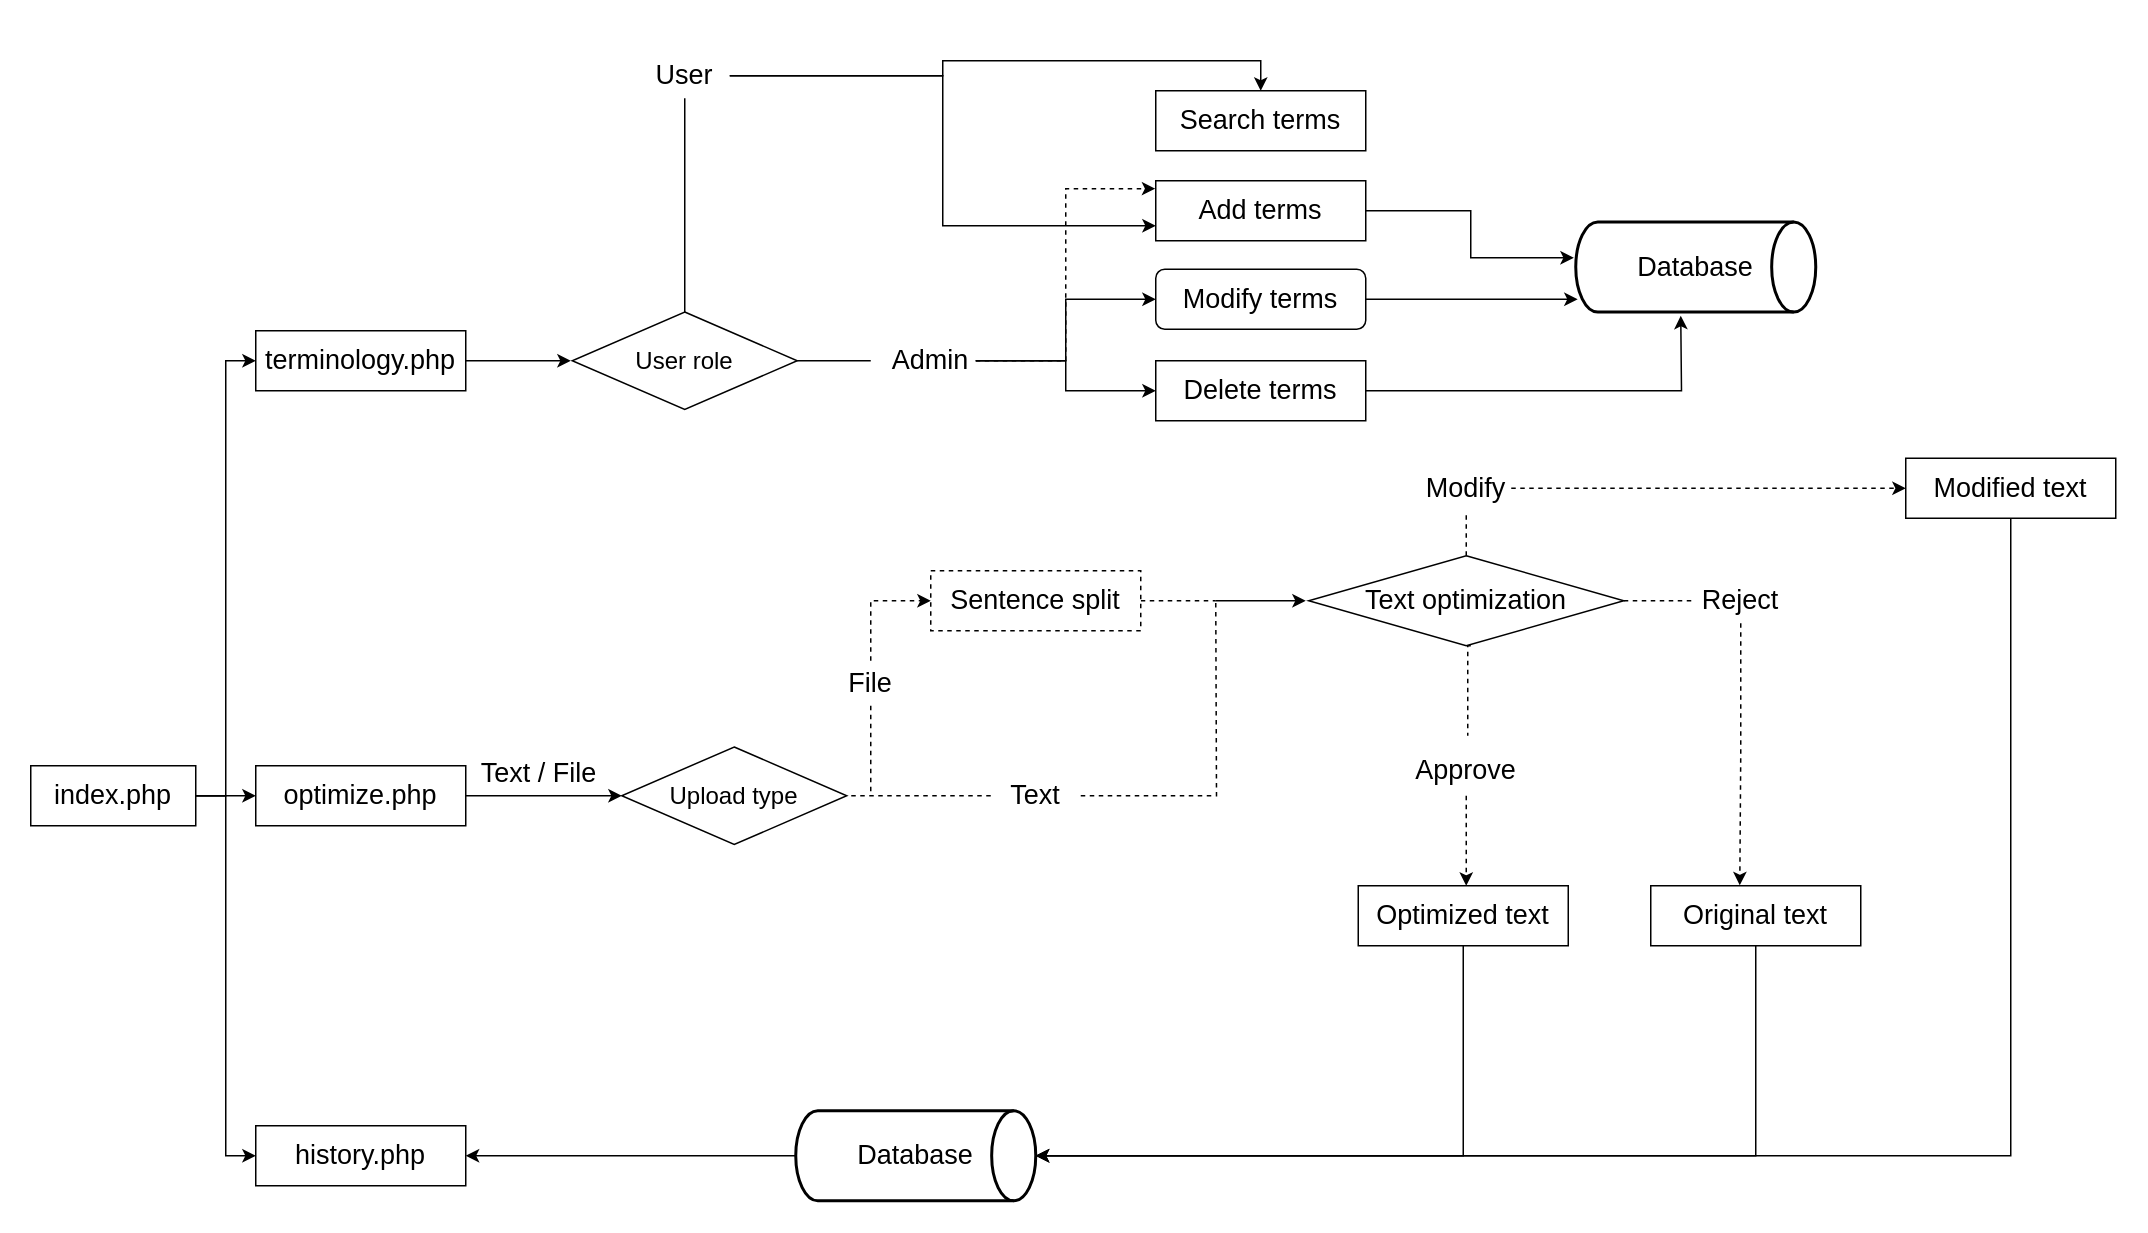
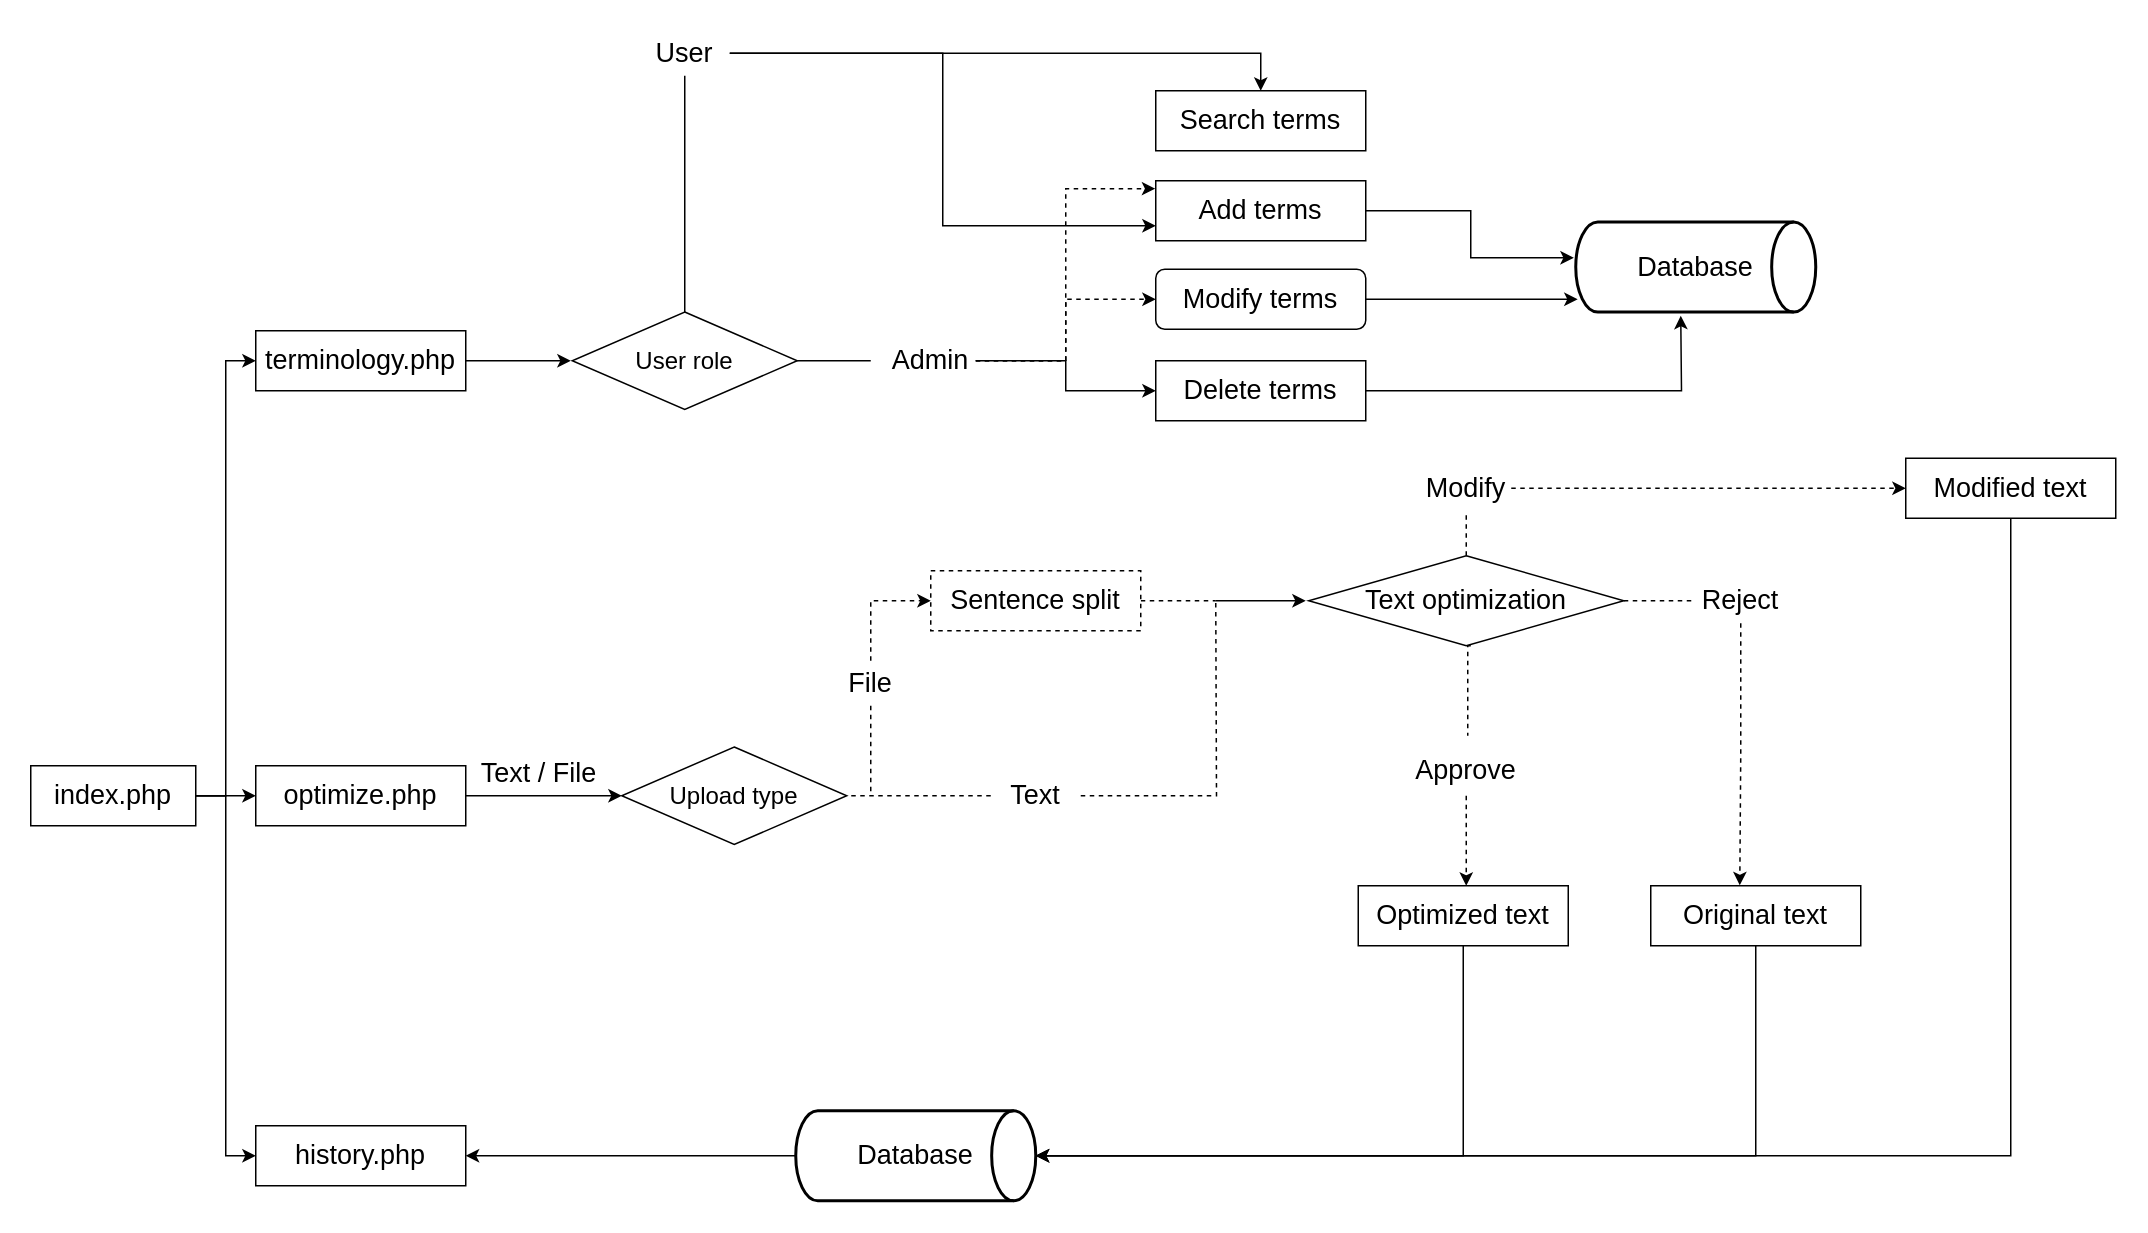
(685, 76) -> (685, 53)
(1106, 299) -> (1106, 299)
